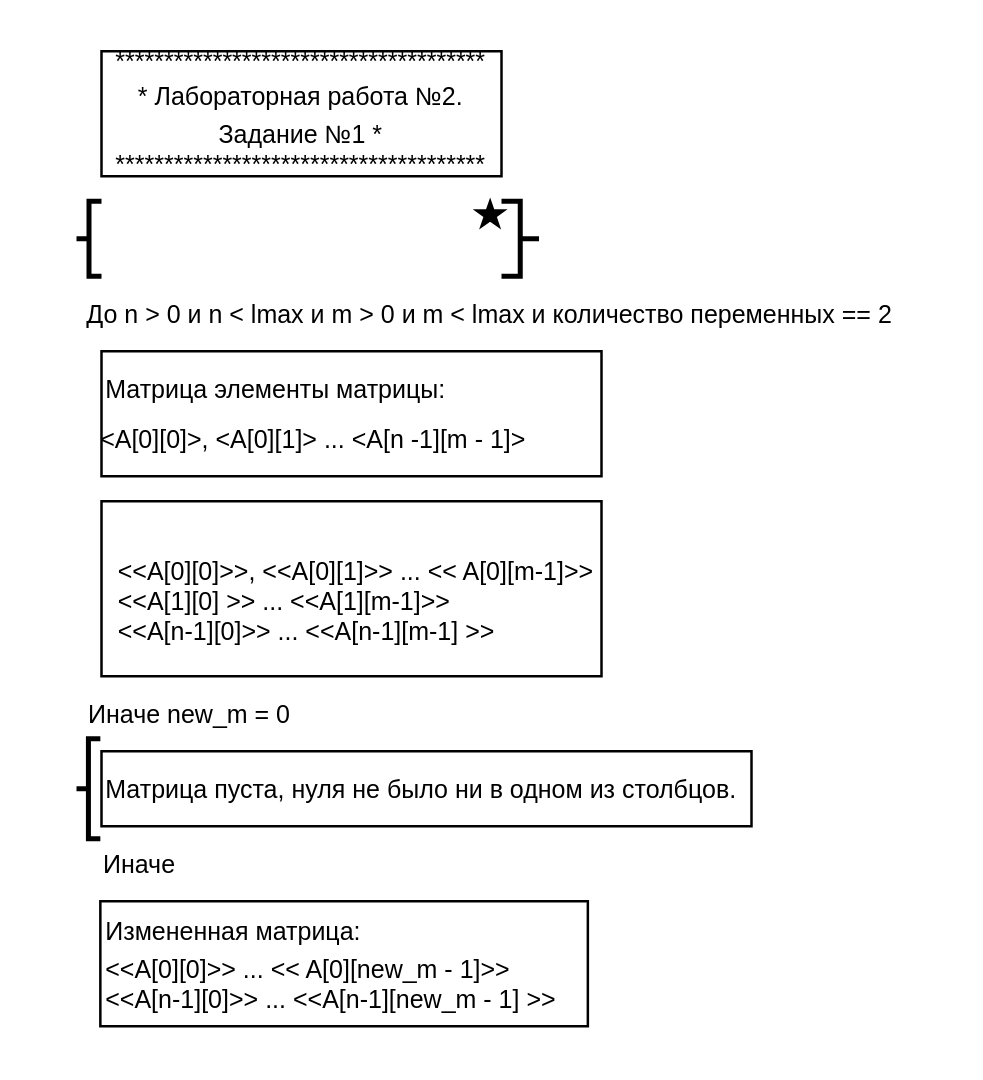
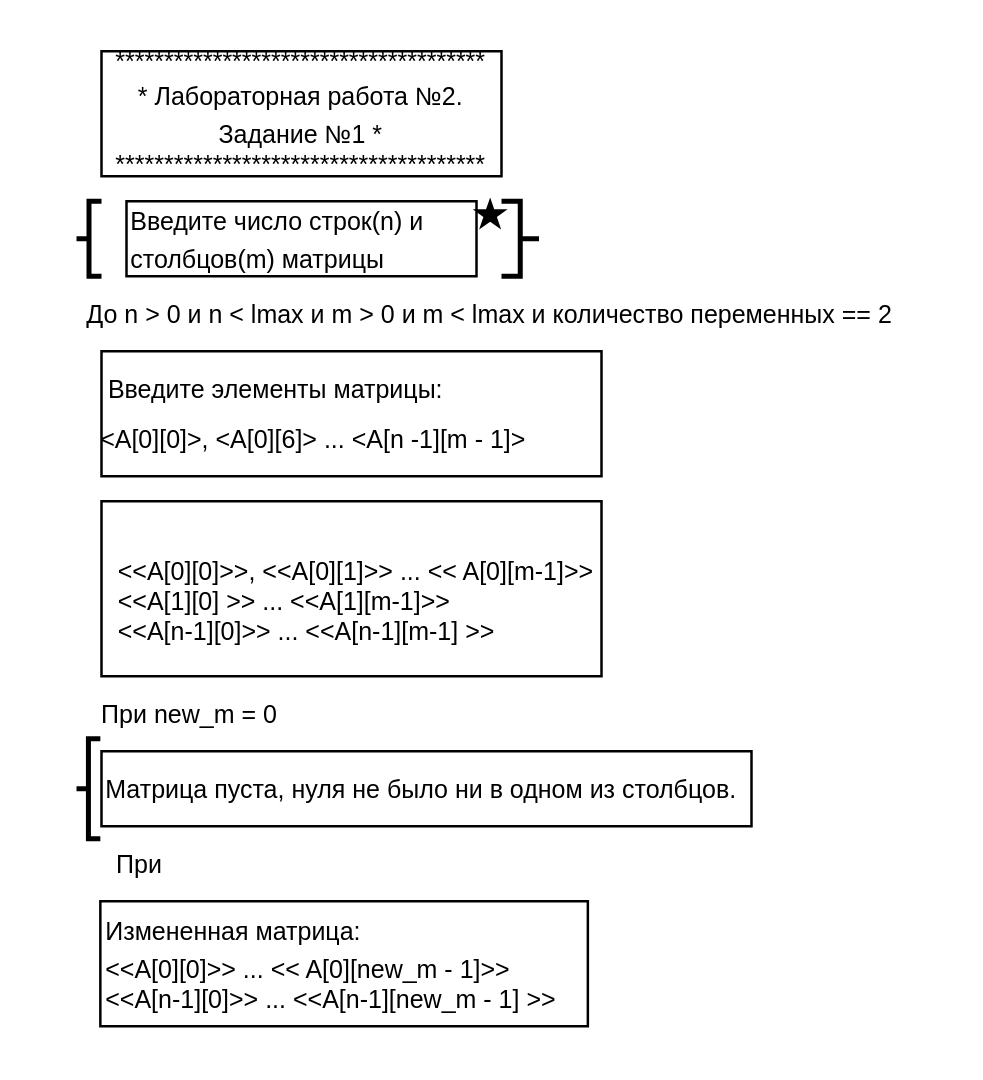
none -> (301, 239)
(276, 389) -> (276, 389)
(314, 439) -> (314, 439)
(190, 714) -> (190, 714)
(140, 864) -> (140, 864)
